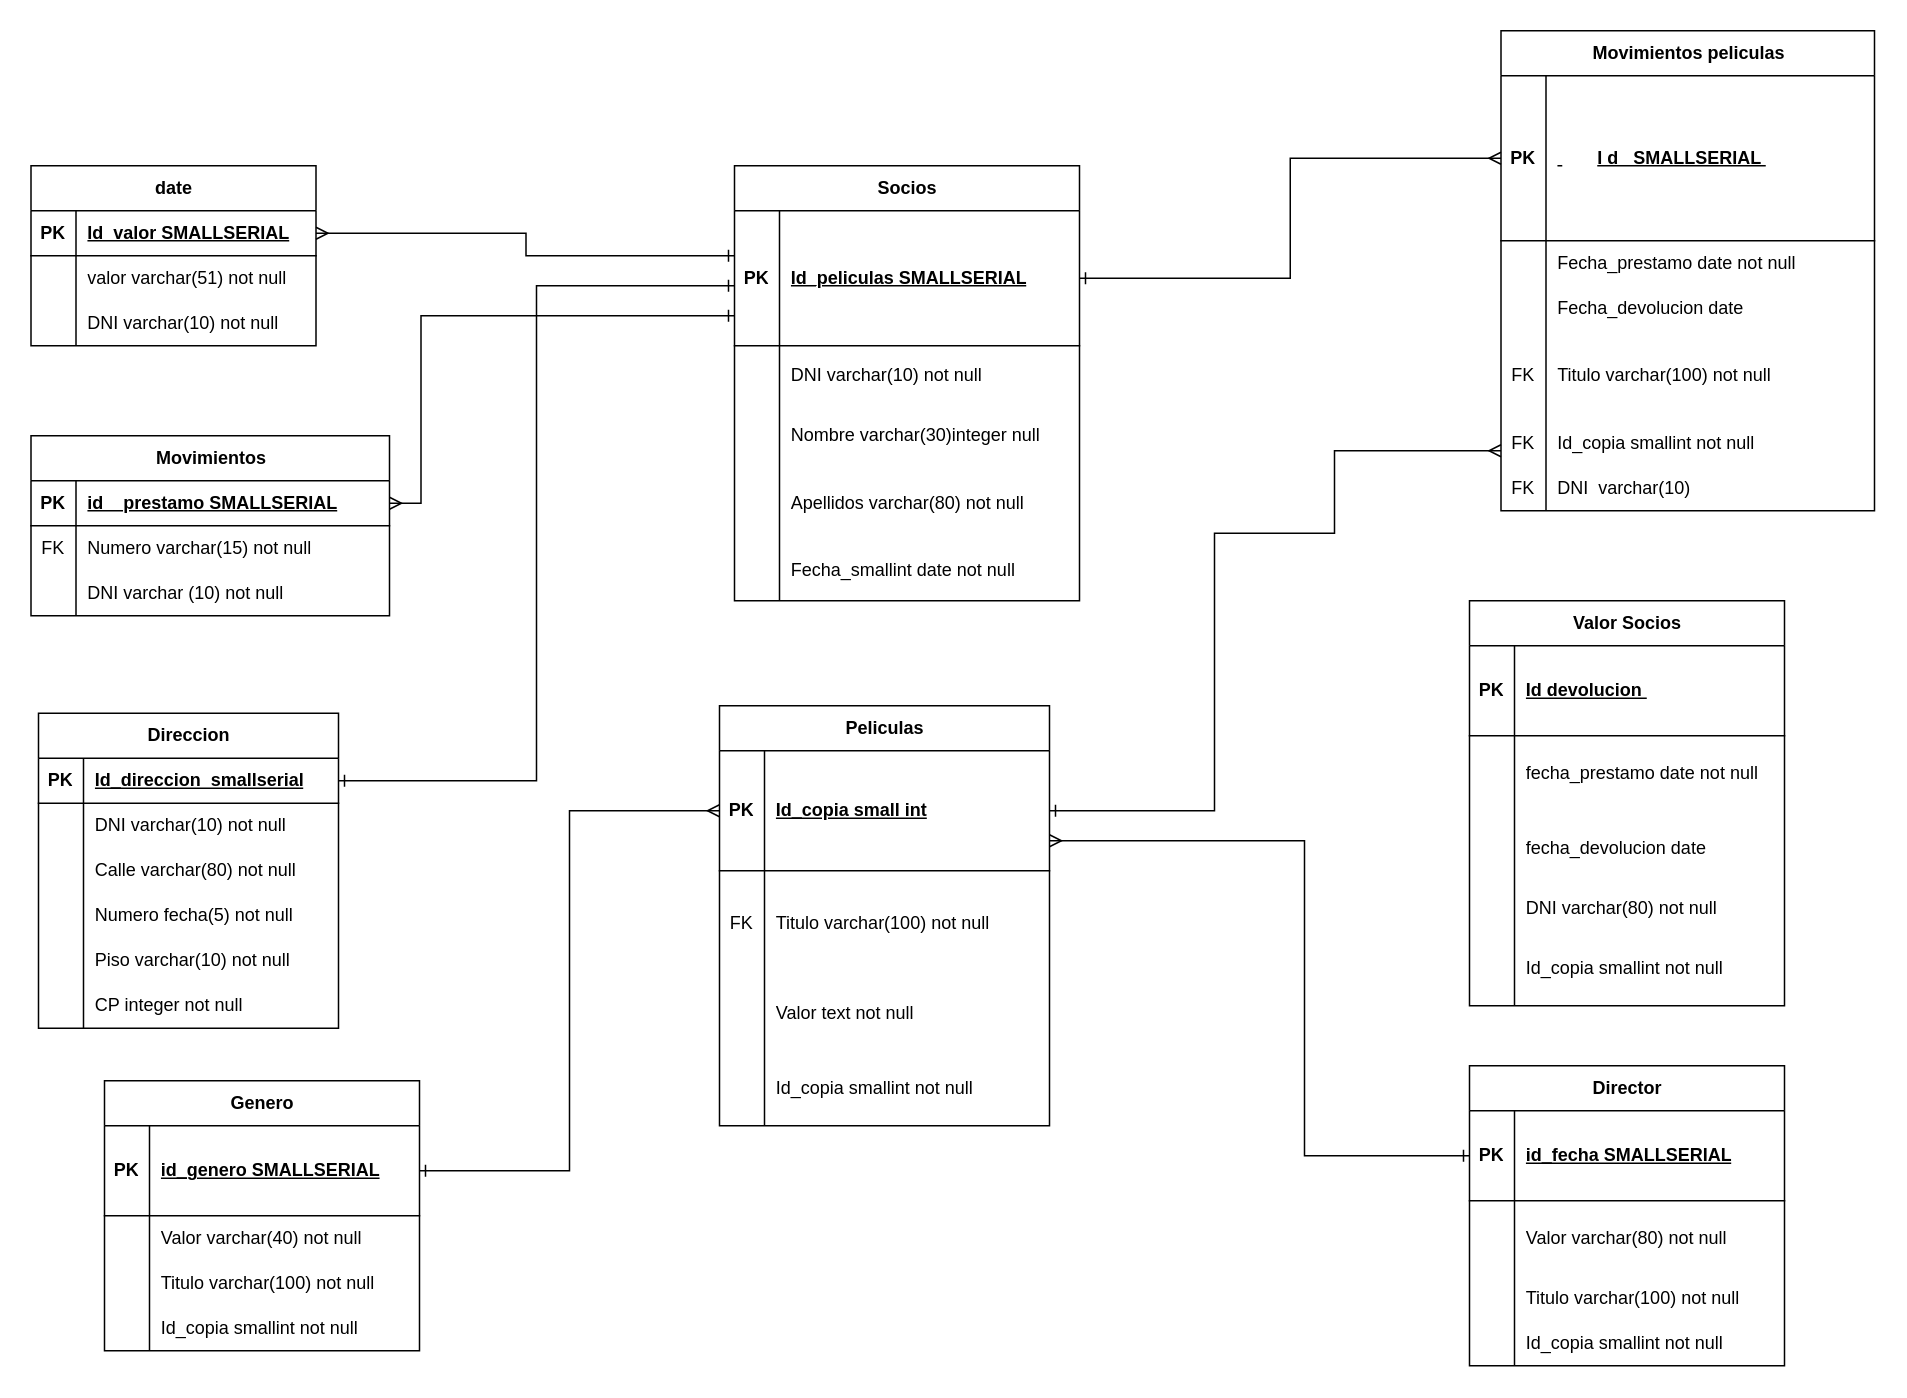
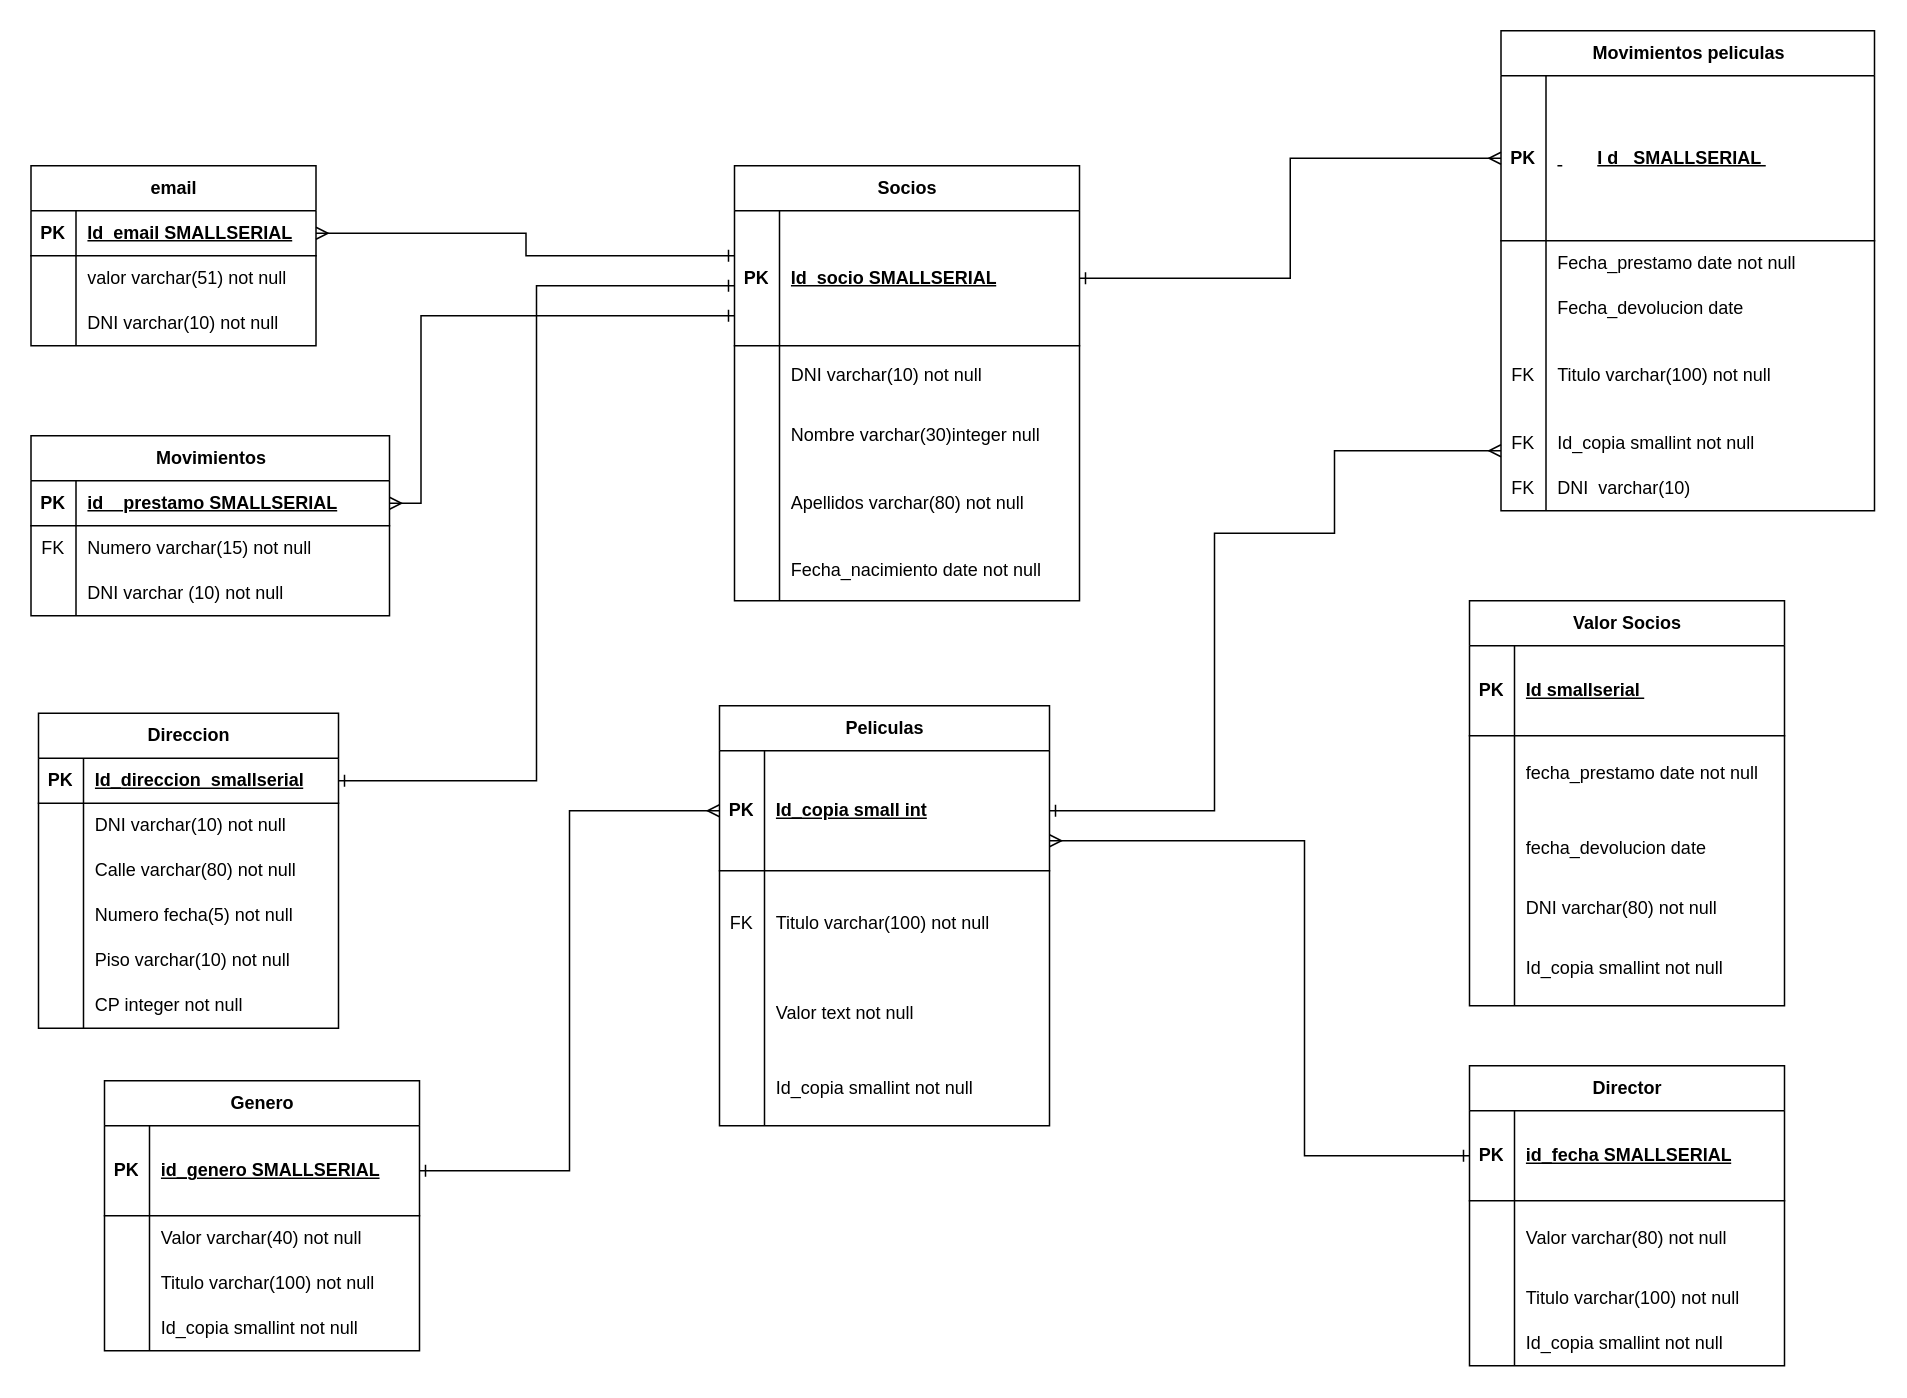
(174, 188) -> (174, 188)
(184, 233) -> (182, 233)
(903, 278) -> (887, 278)
(914, 571) -> (926, 571)
(1585, 691) -> (1585, 691)
